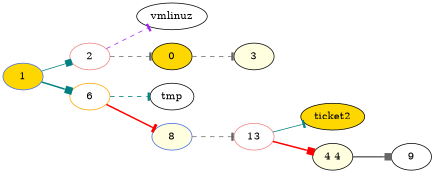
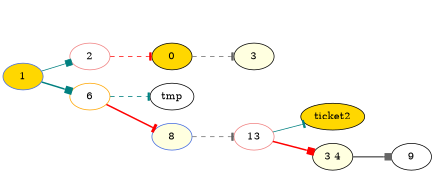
(172, 16) -> none
(129, 56) -> (129, 56)
(333, 157) -> (333, 157)
